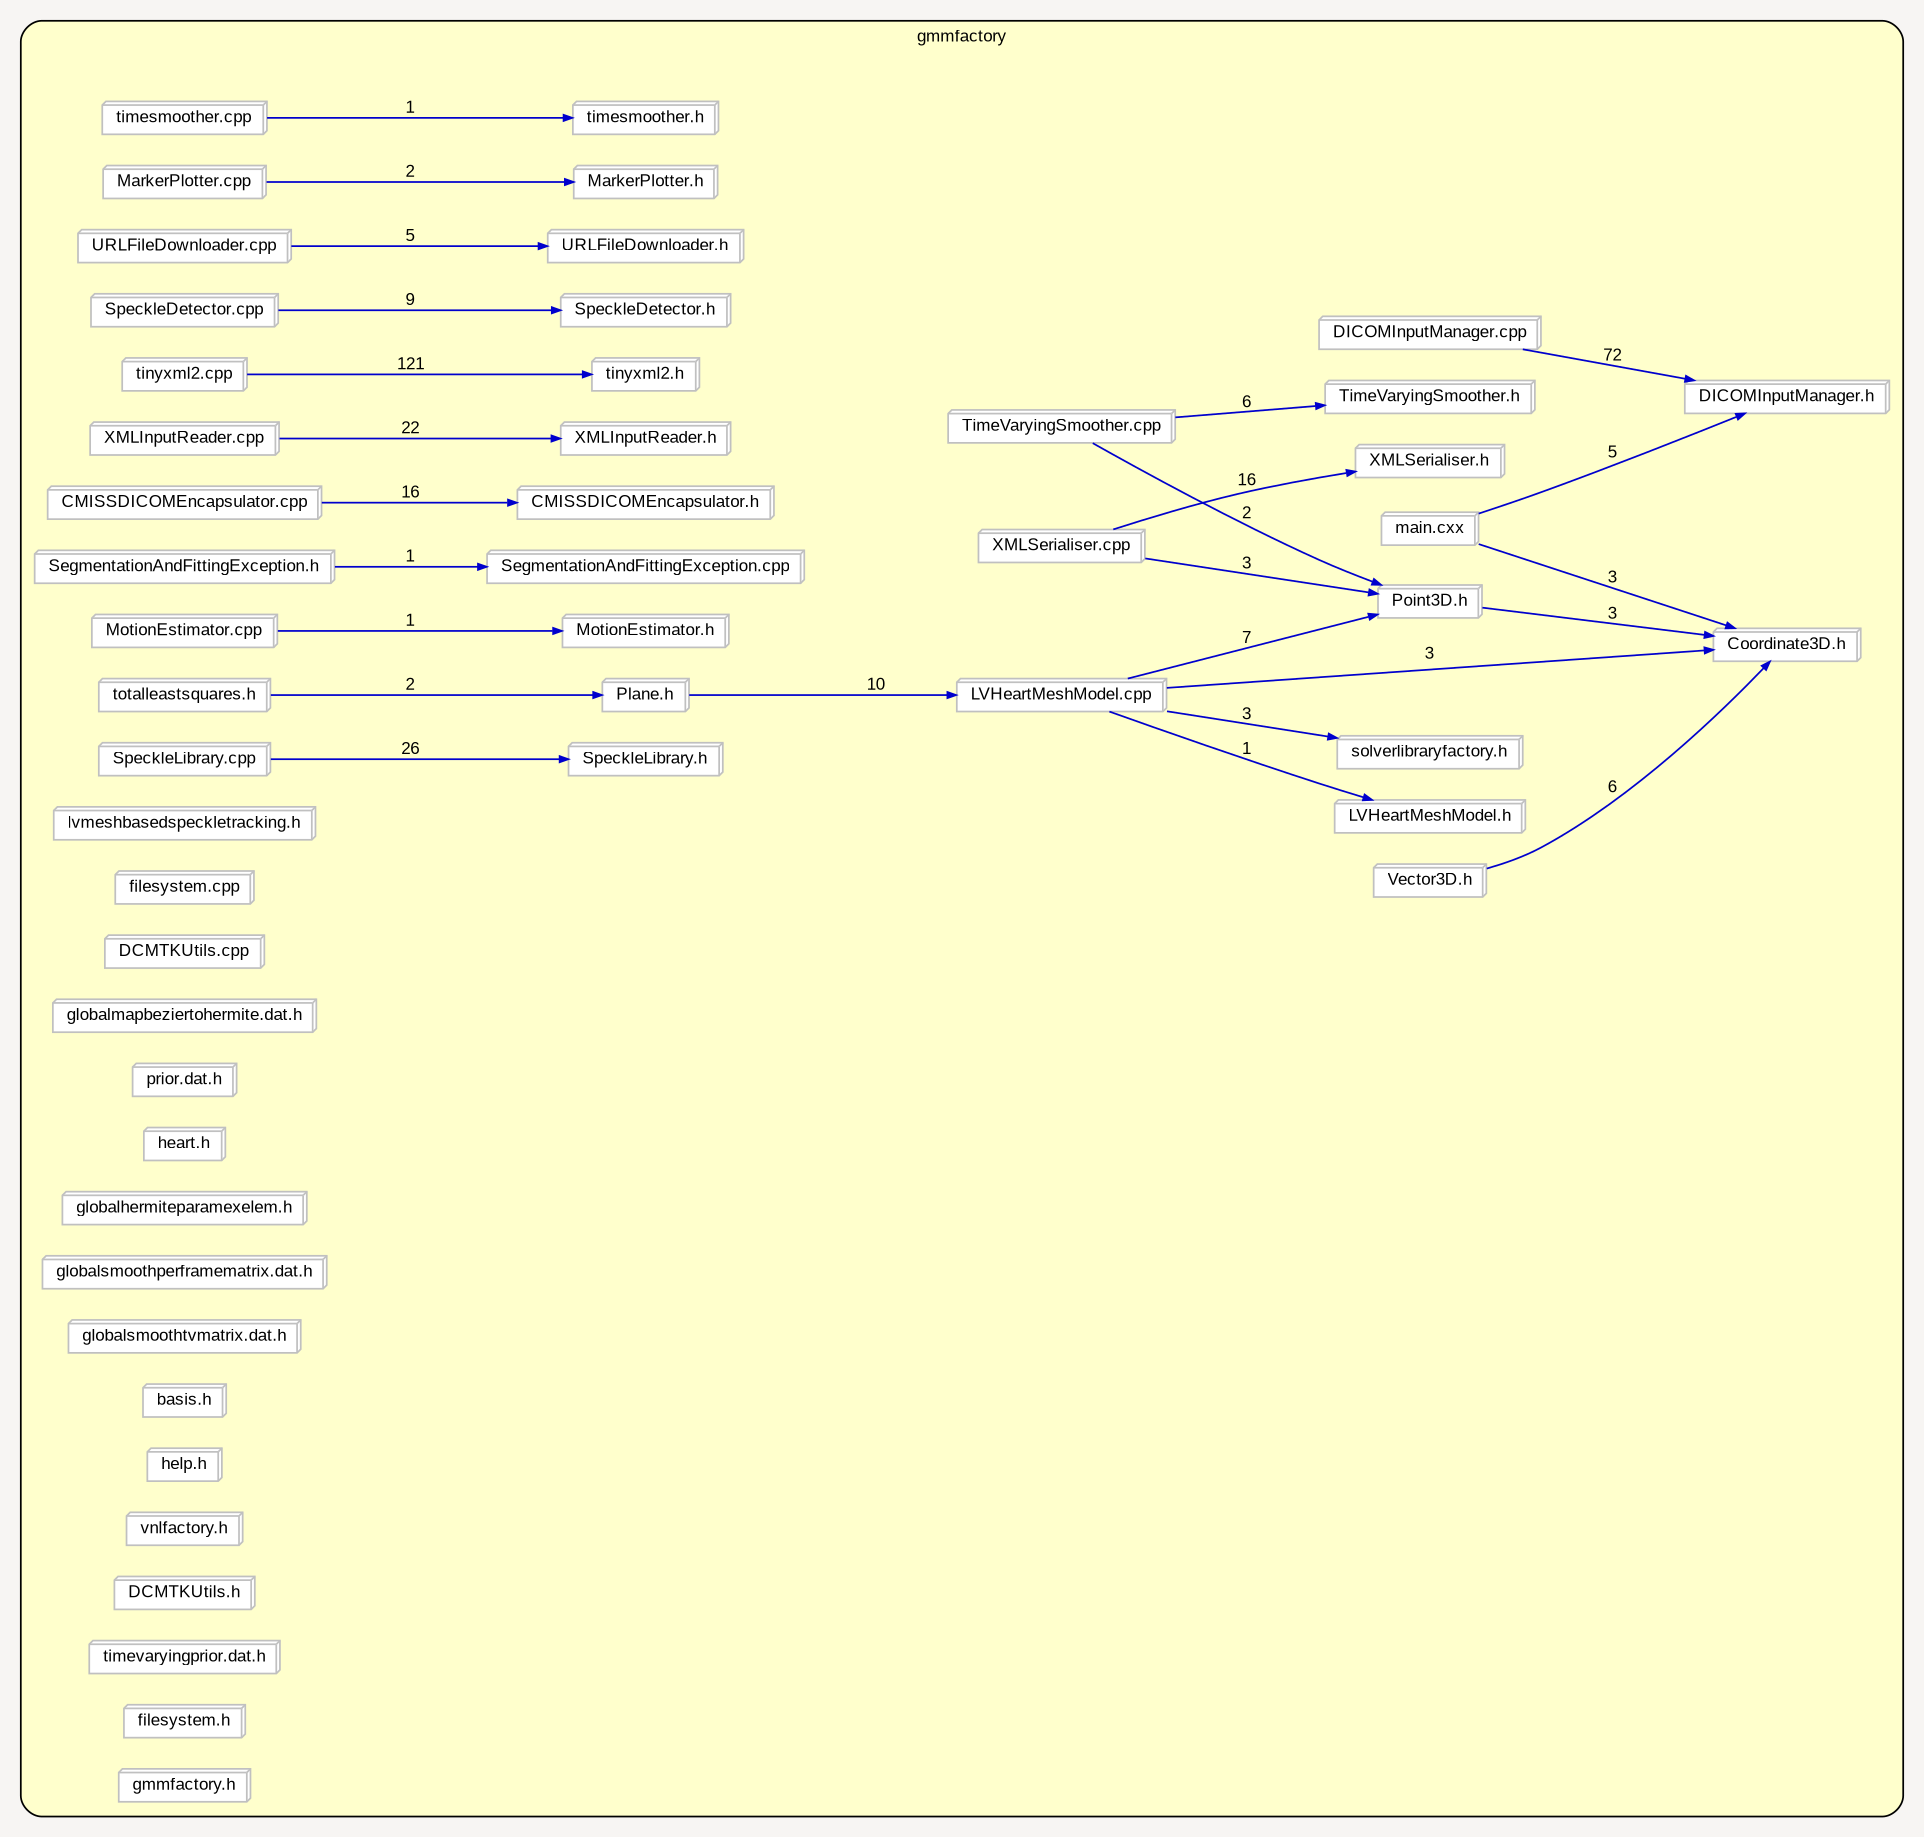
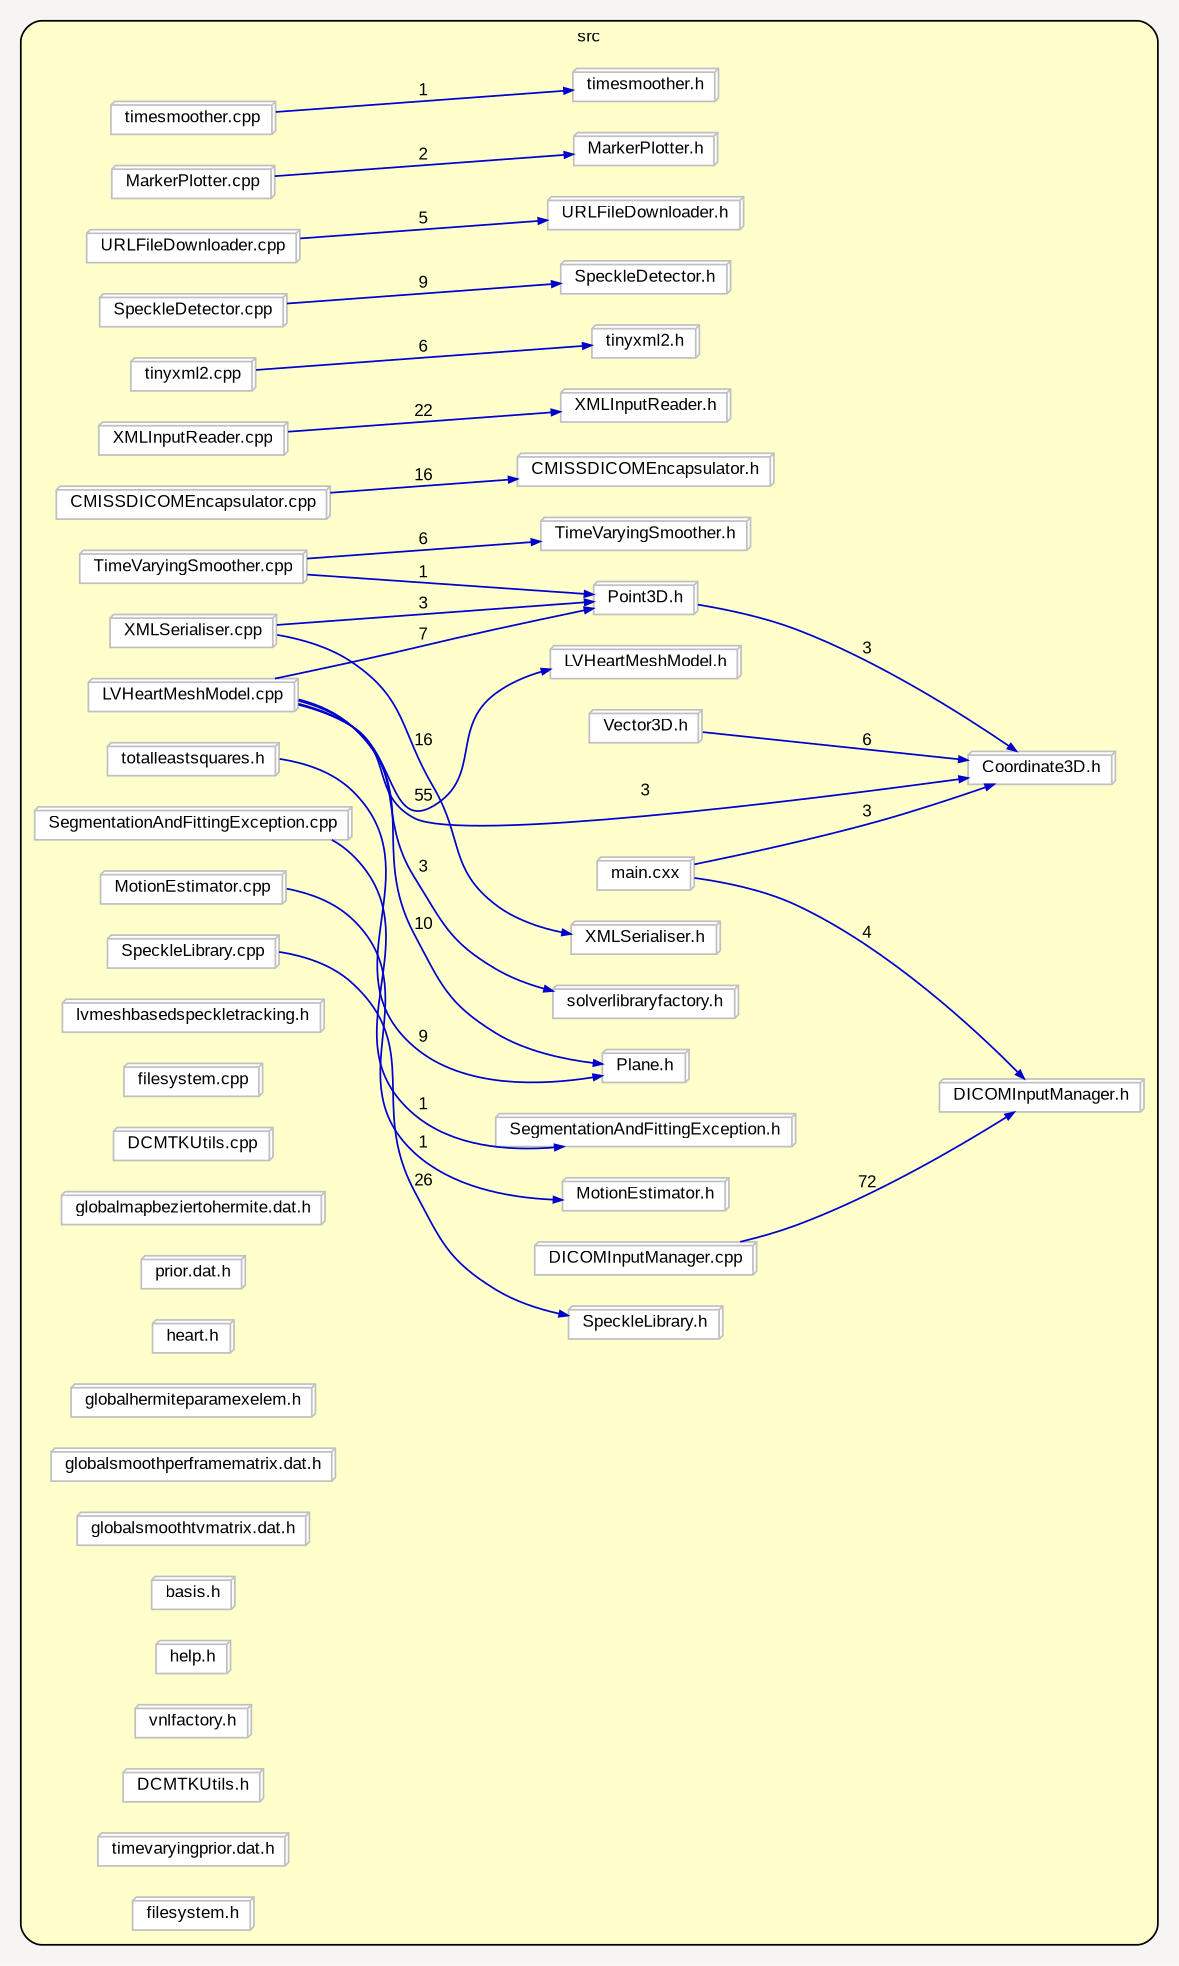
(962, 37) -> (589, 37)
(411, 365) -> (424, 348)
(1613, 453) -> (868, 933)
(1247, 514) -> (424, 573)
(406, 567) -> (407, 1106)
(411, 686) -> (424, 1037)
(818, 695) -> (405, 911)
(1247, 750) -> (424, 796)
(185, 1785) -> none
